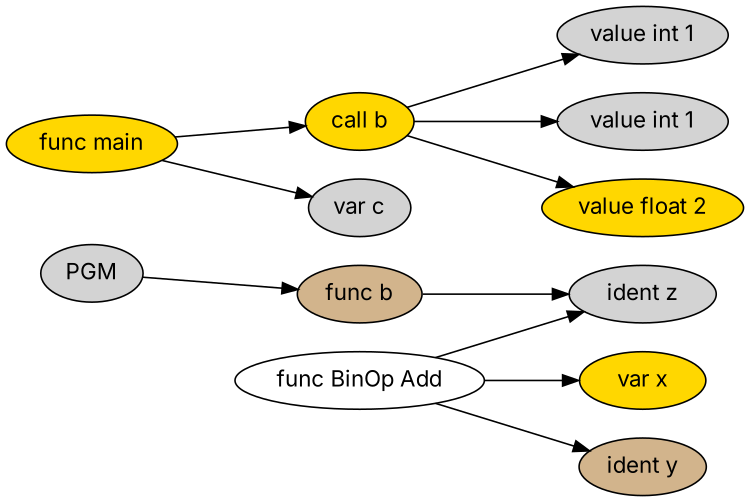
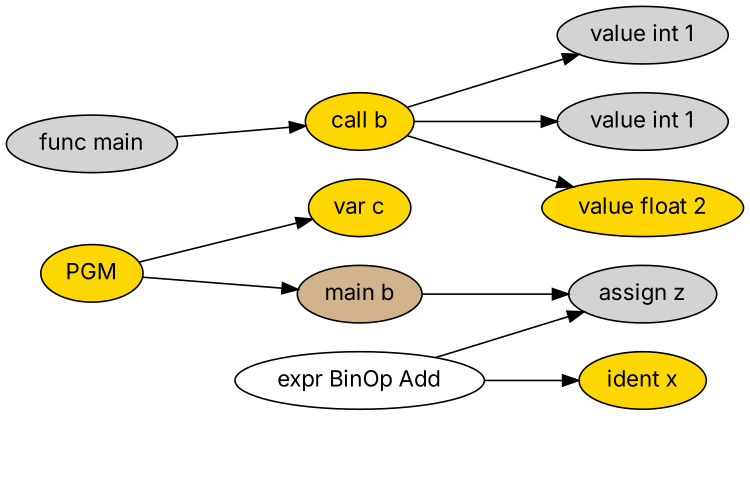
(92, 144) -> (92, 144)
(229, 177) -> (218, 243)
(360, 208) -> (360, 208)
(92, 273) -> (92, 273)
(360, 294) -> (360, 294)
(643, 294) -> (643, 294)
(360, 380) -> (360, 380)
(643, 380) -> (643, 380)
(643, 467) -> none
